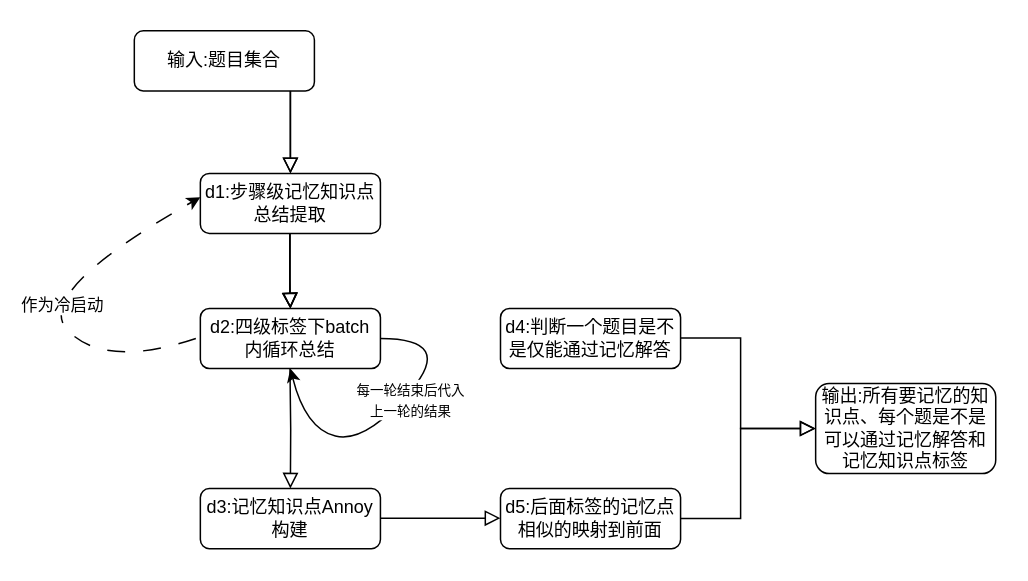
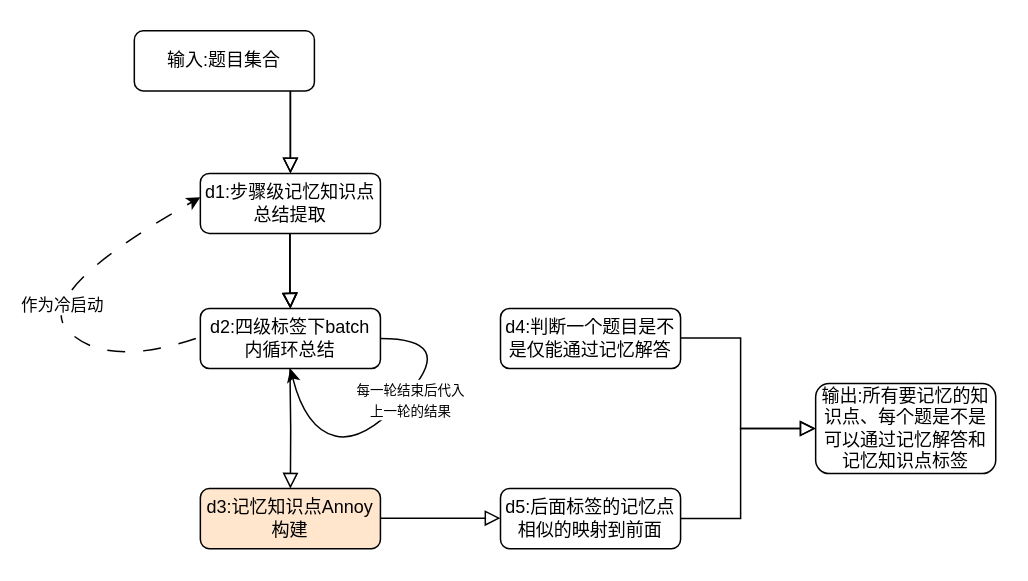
(290, 518) -> (290, 518)
